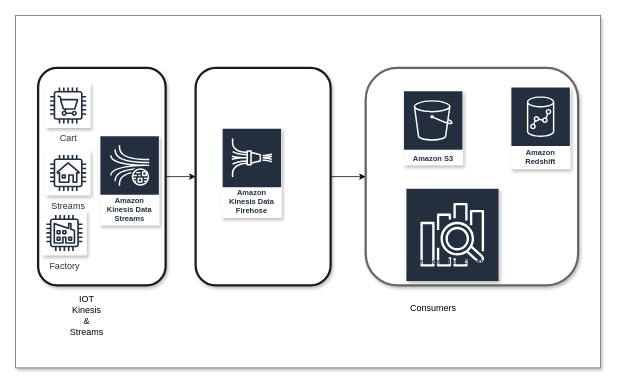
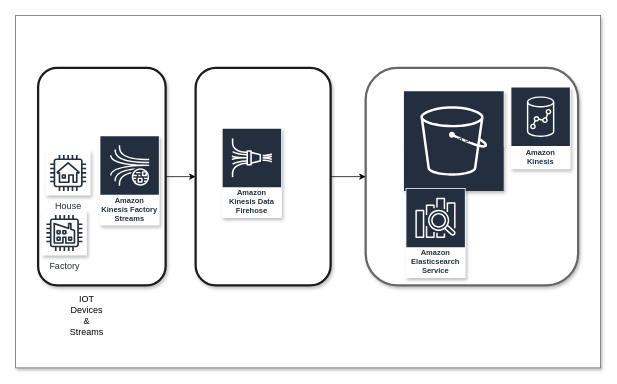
(68, 105) -> none
(433, 128) -> (454, 119)
(540, 157) -> (540, 162)
(68, 206) -> (68, 206)
(129, 213) -> (129, 209)
(452, 233) -> (435, 233)
(433, 308) -> none
(87, 315) -> (87, 315)
